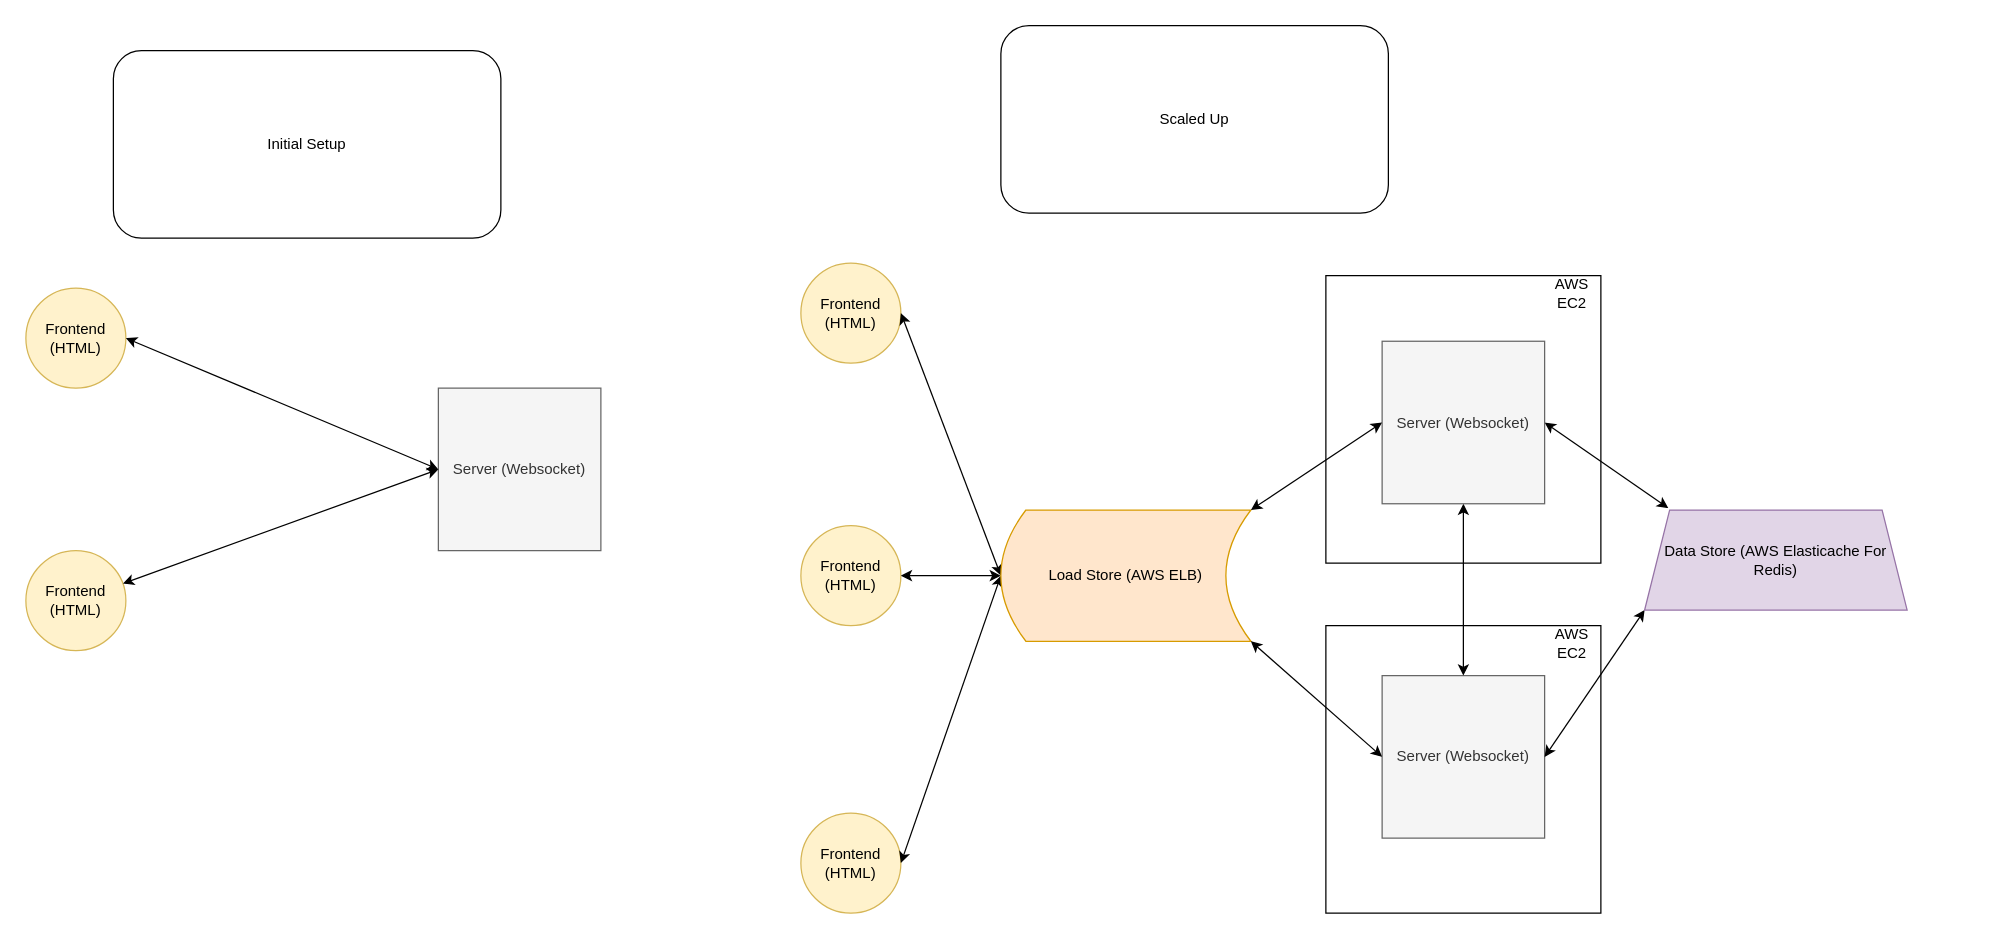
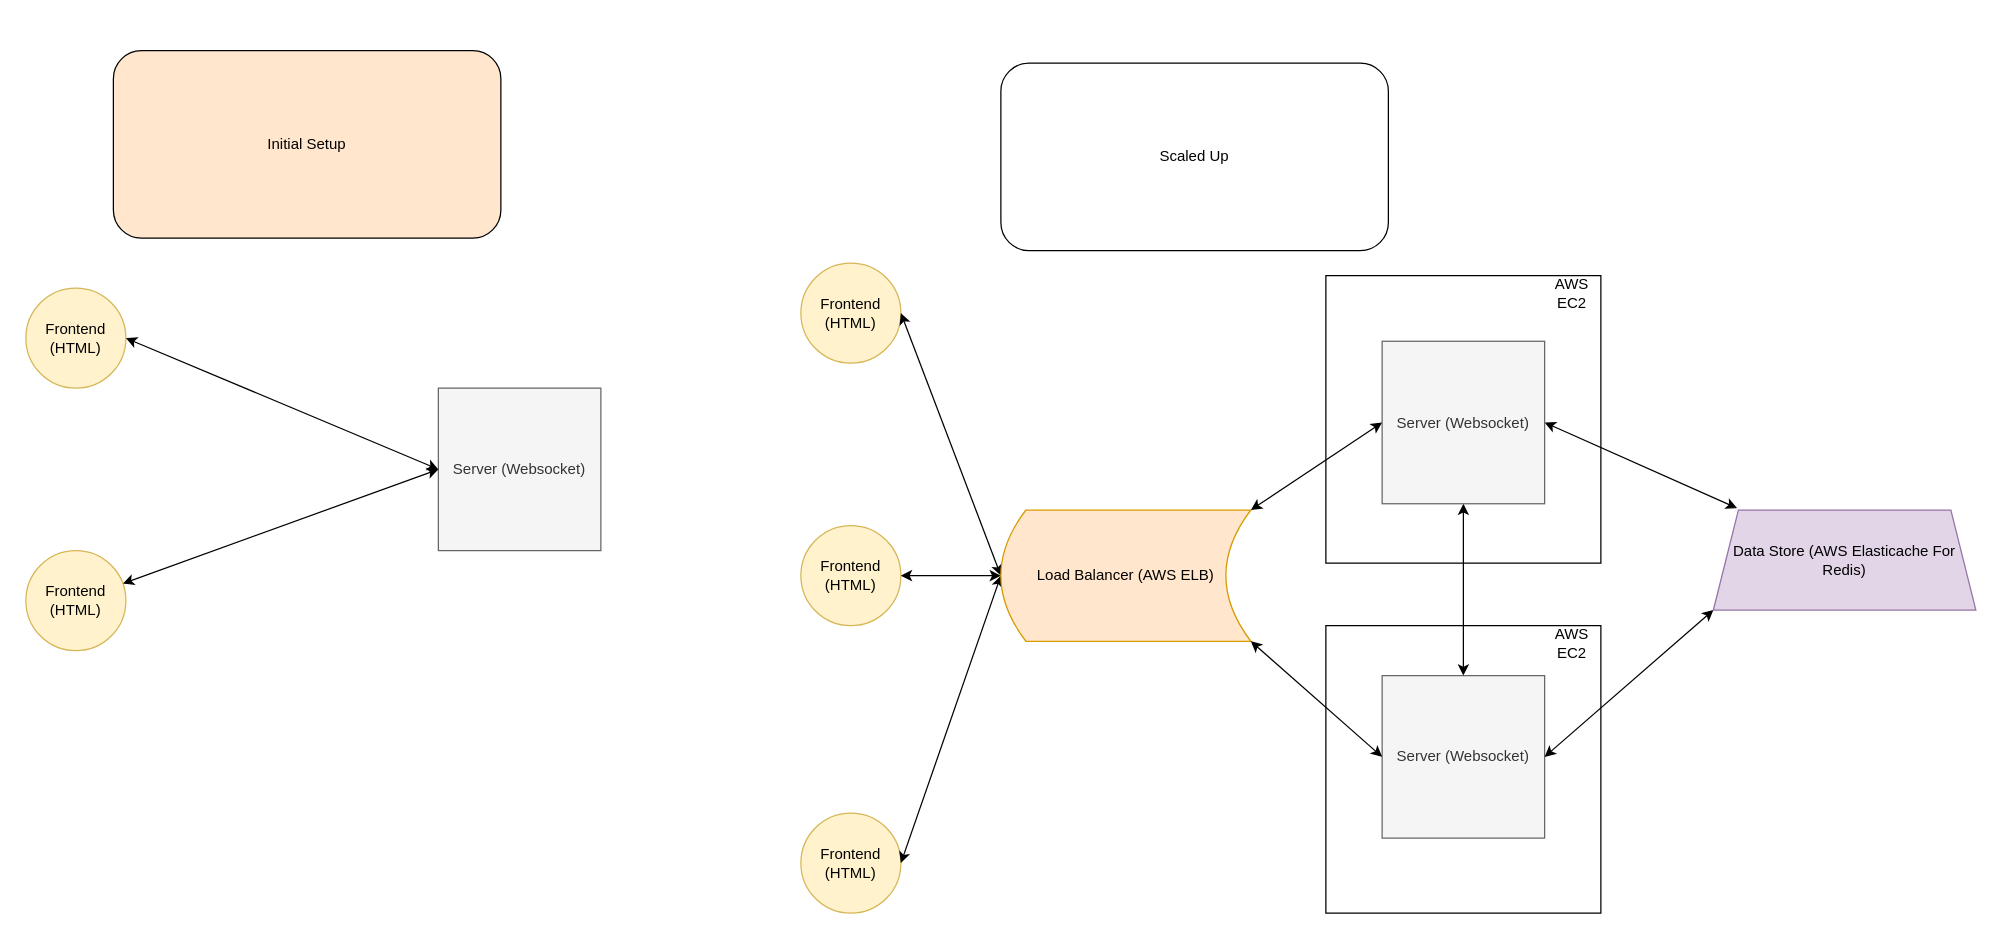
(1194, 119) -> (1194, 157)
(307, 144) -> (307, 144)
(1776, 560) -> (1844, 560)
(1126, 576) -> (1126, 576)
